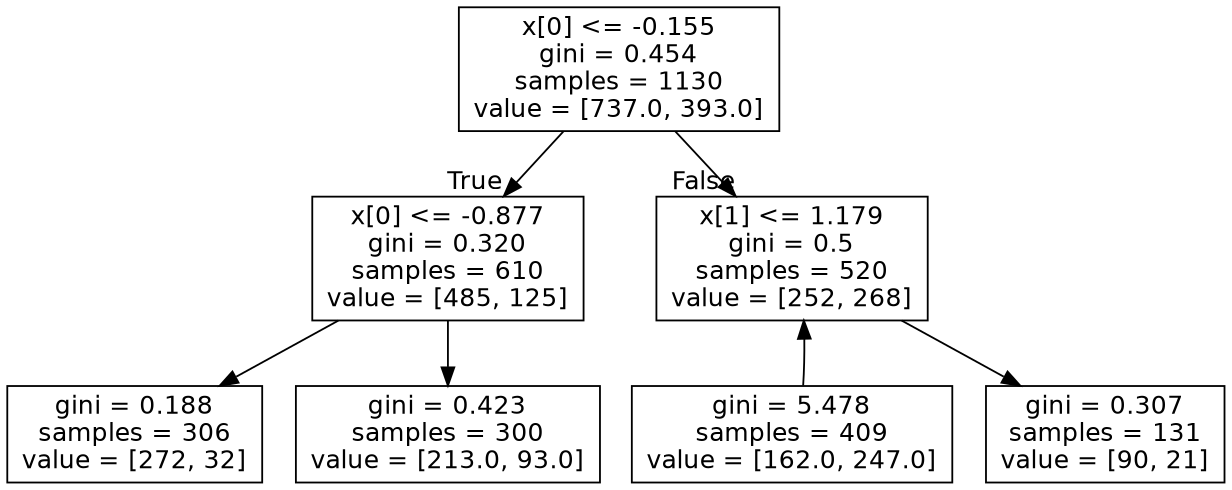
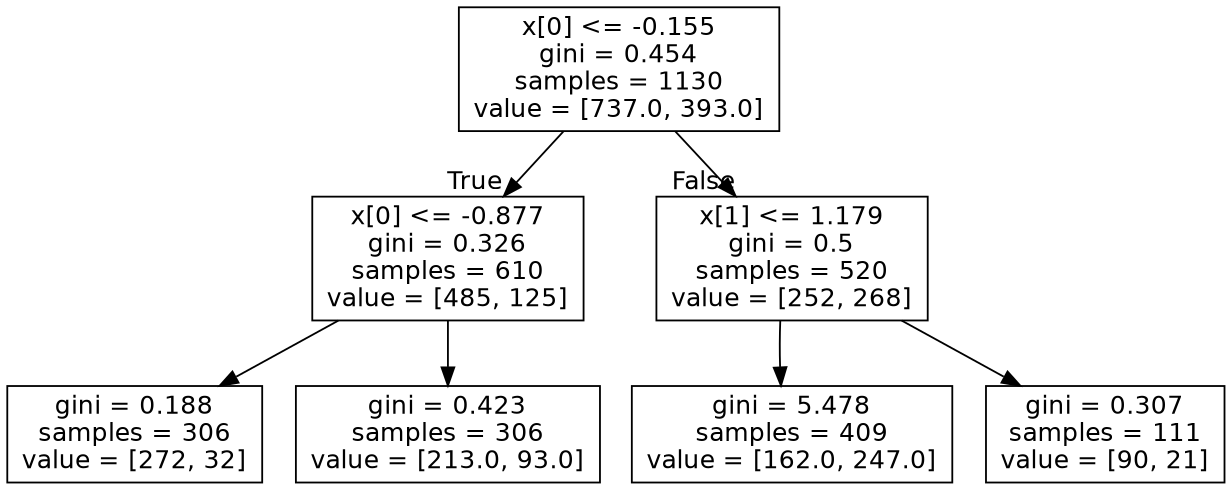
(448, 259) -> (448, 259)
(804, 362) -> (780, 344)
(448, 434) -> (448, 434)
(1105, 434) -> (1105, 434)
